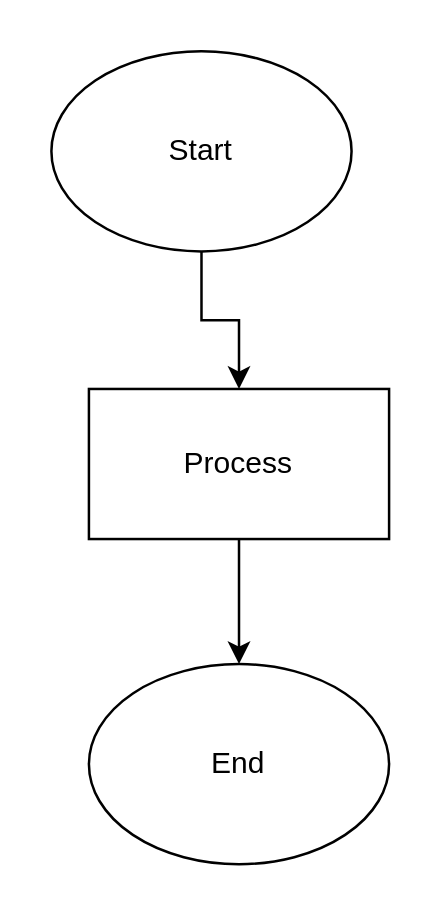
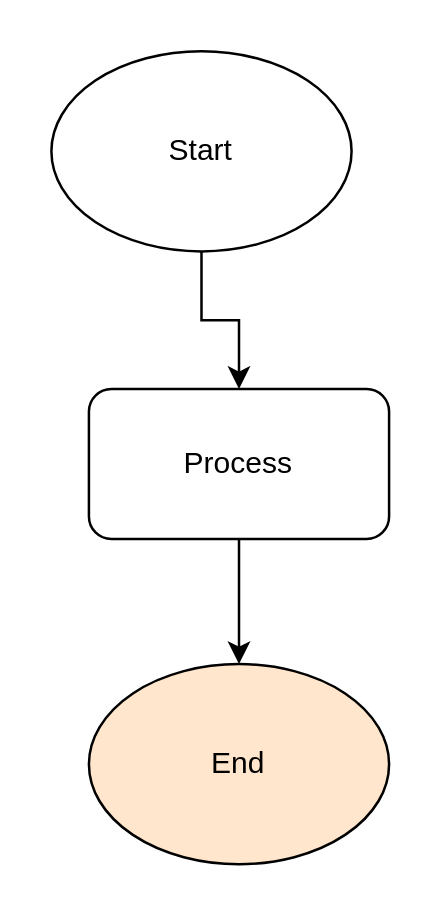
(239, 464) -> (239, 464)
(239, 764) -> (239, 764)
